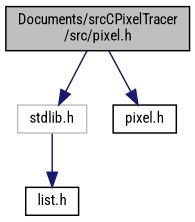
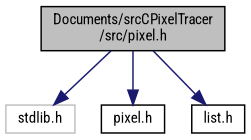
(52, 153) -> (174, 72)
